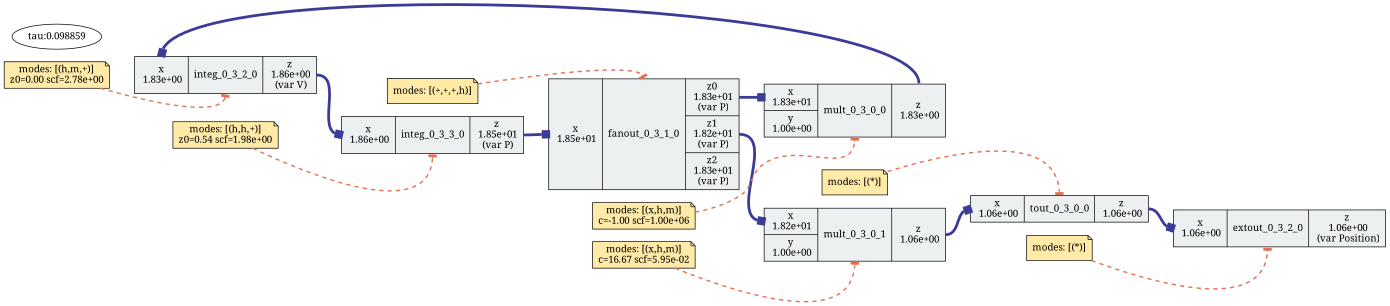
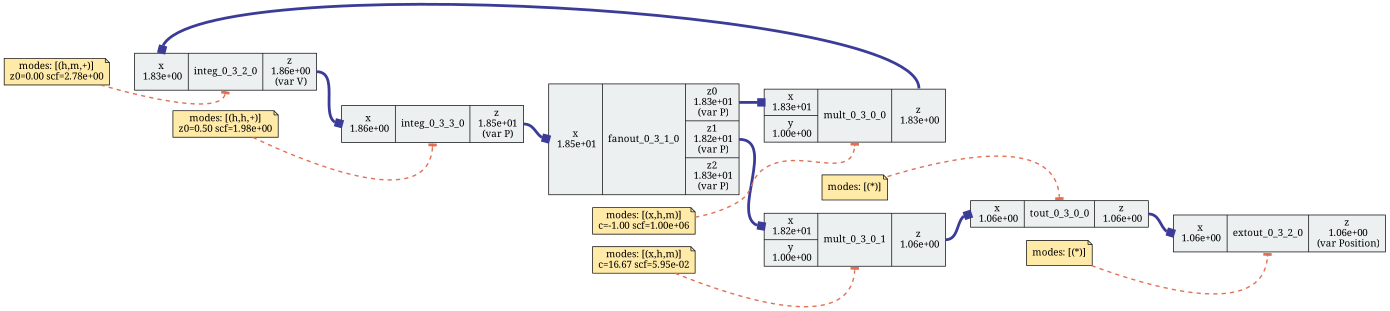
(57, 37) -> none
(433, 91) -> none
(226, 135) -> (226, 124)
